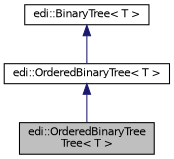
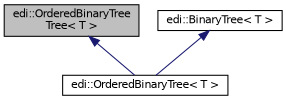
(87, 109) -> (116, 59)
